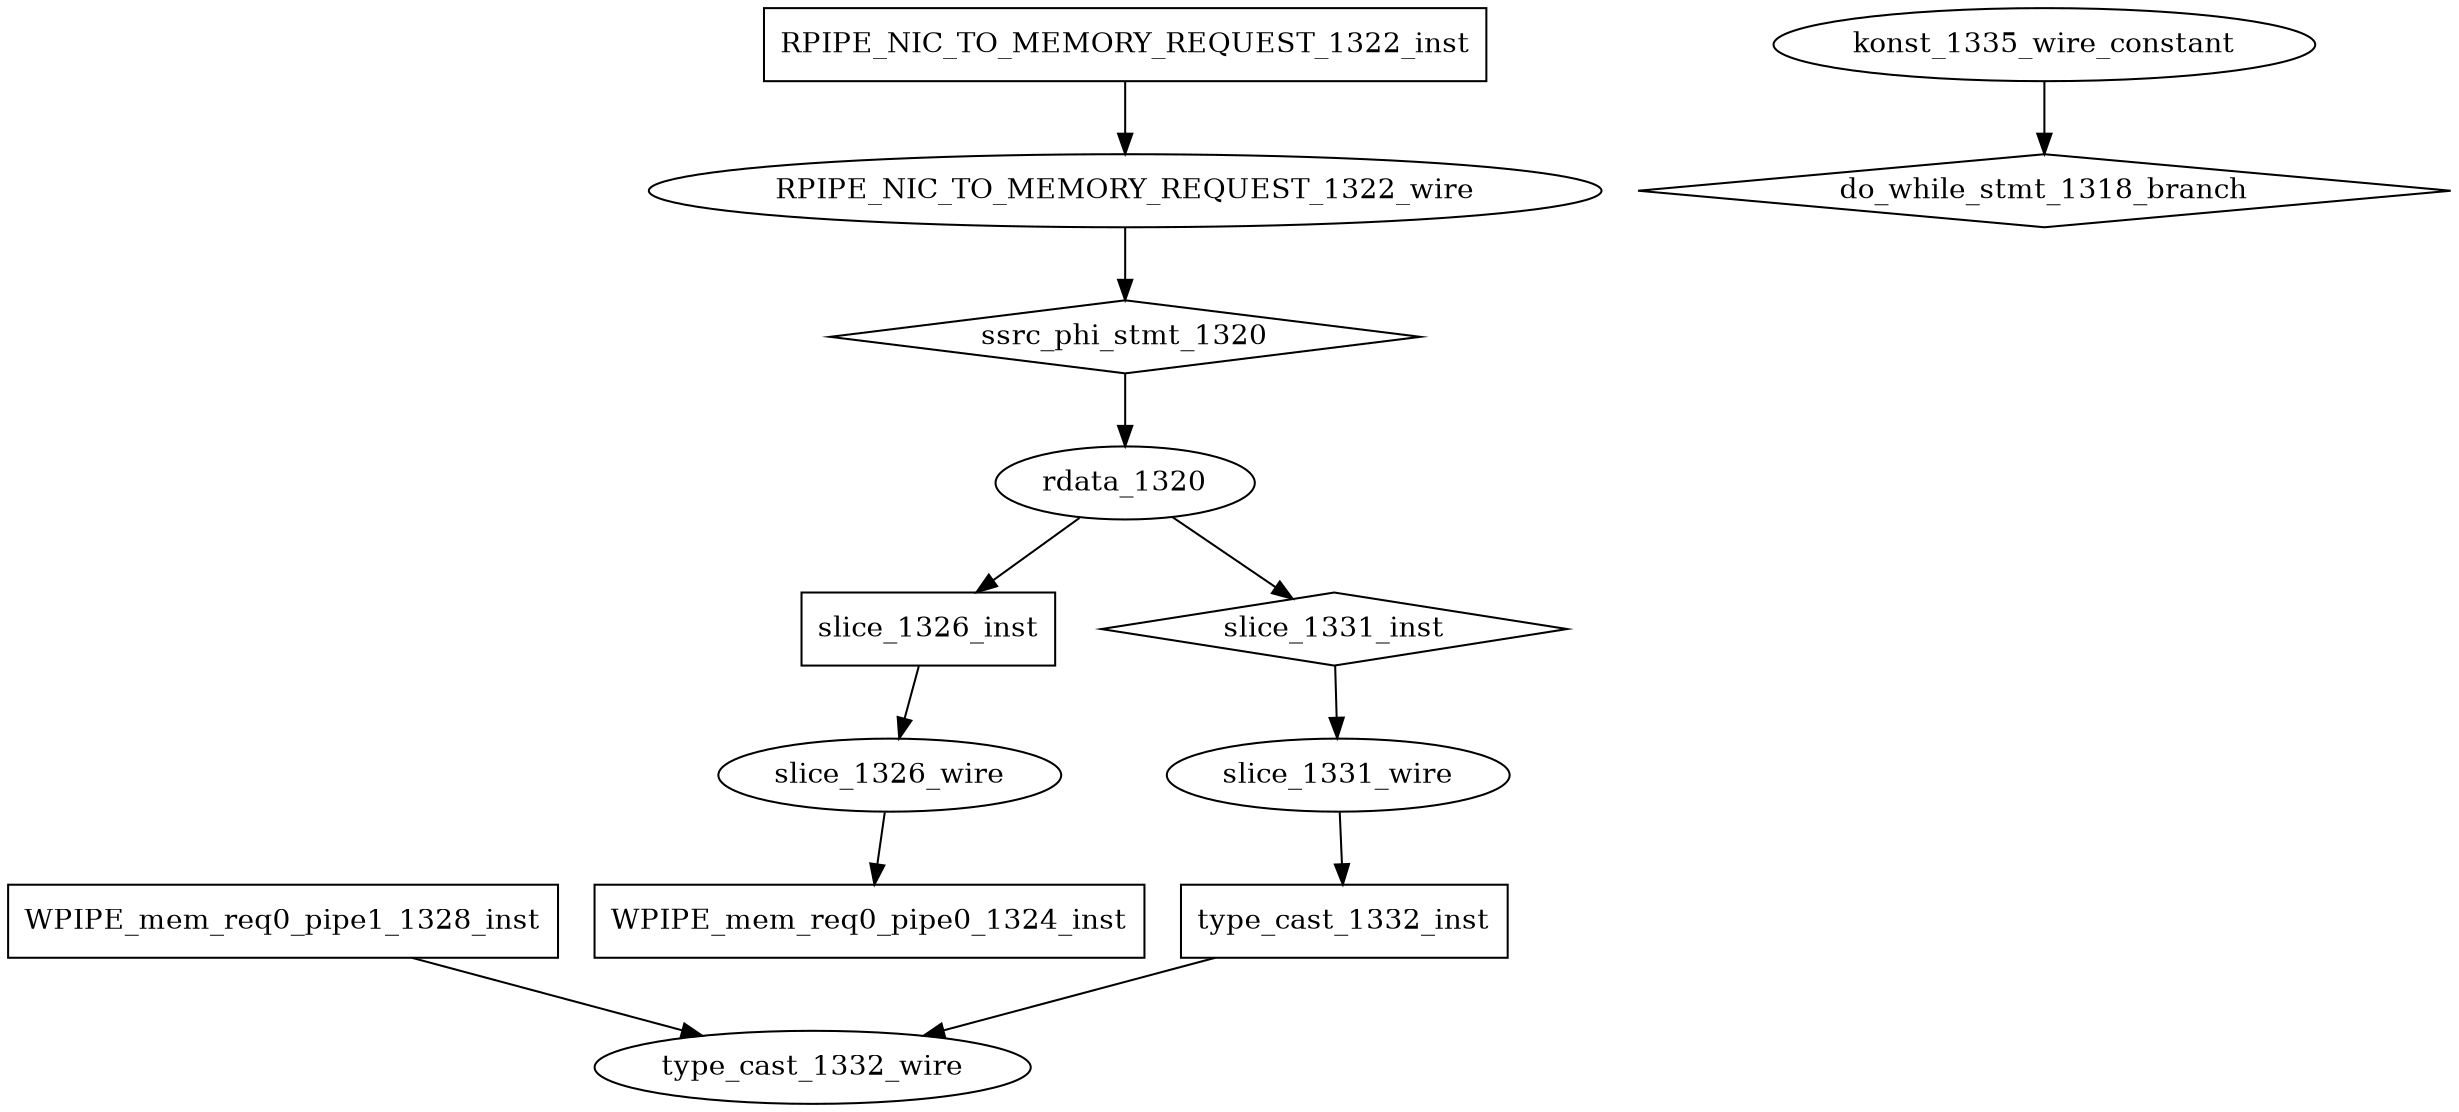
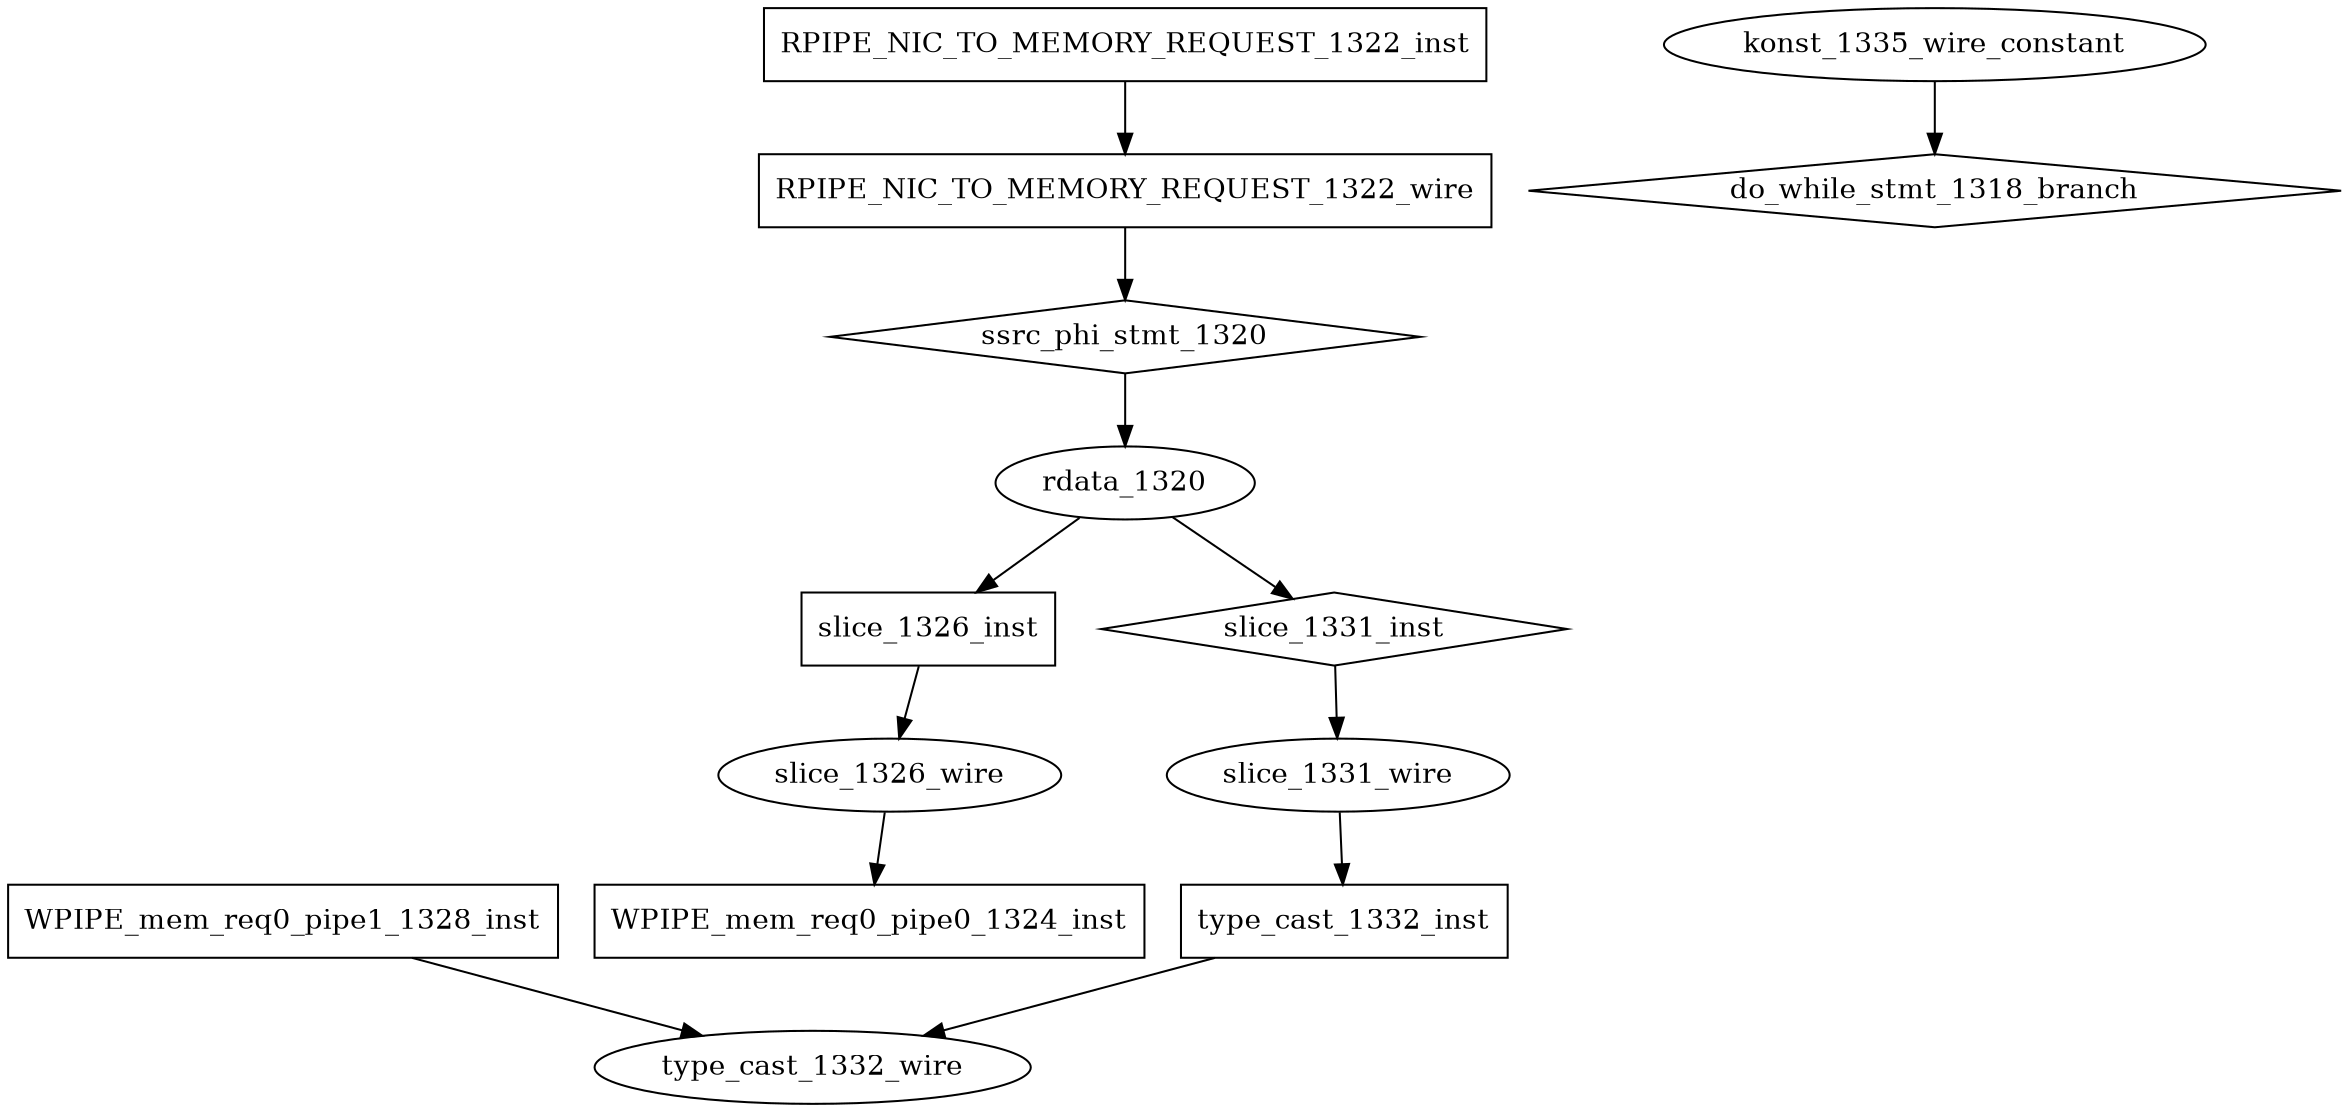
(1125, 191) -> (1125, 191)
